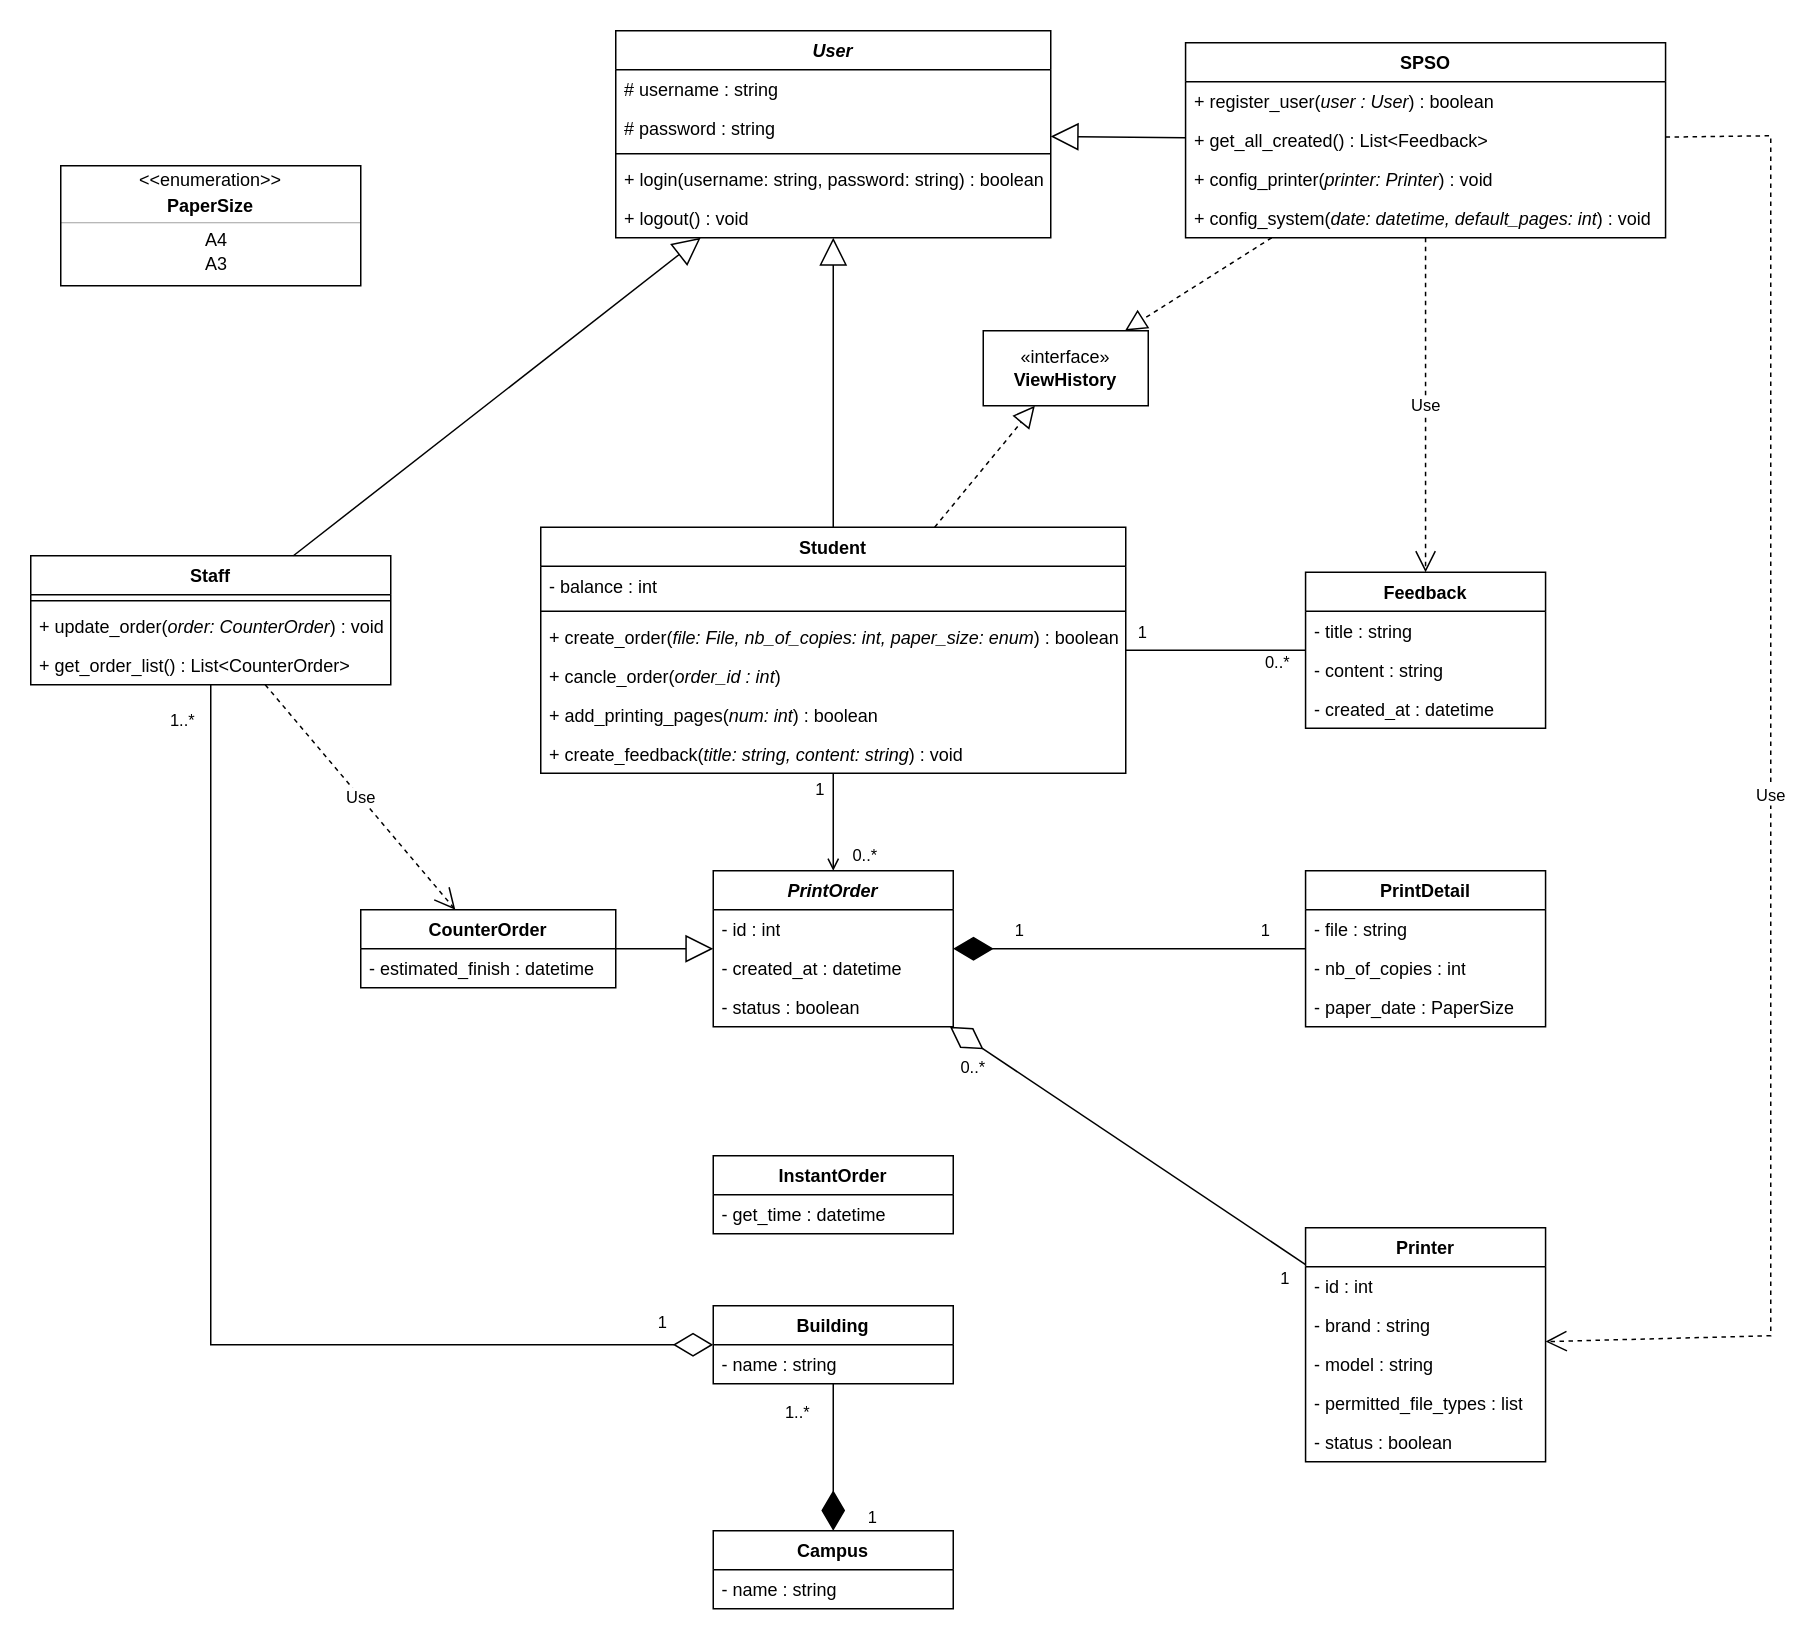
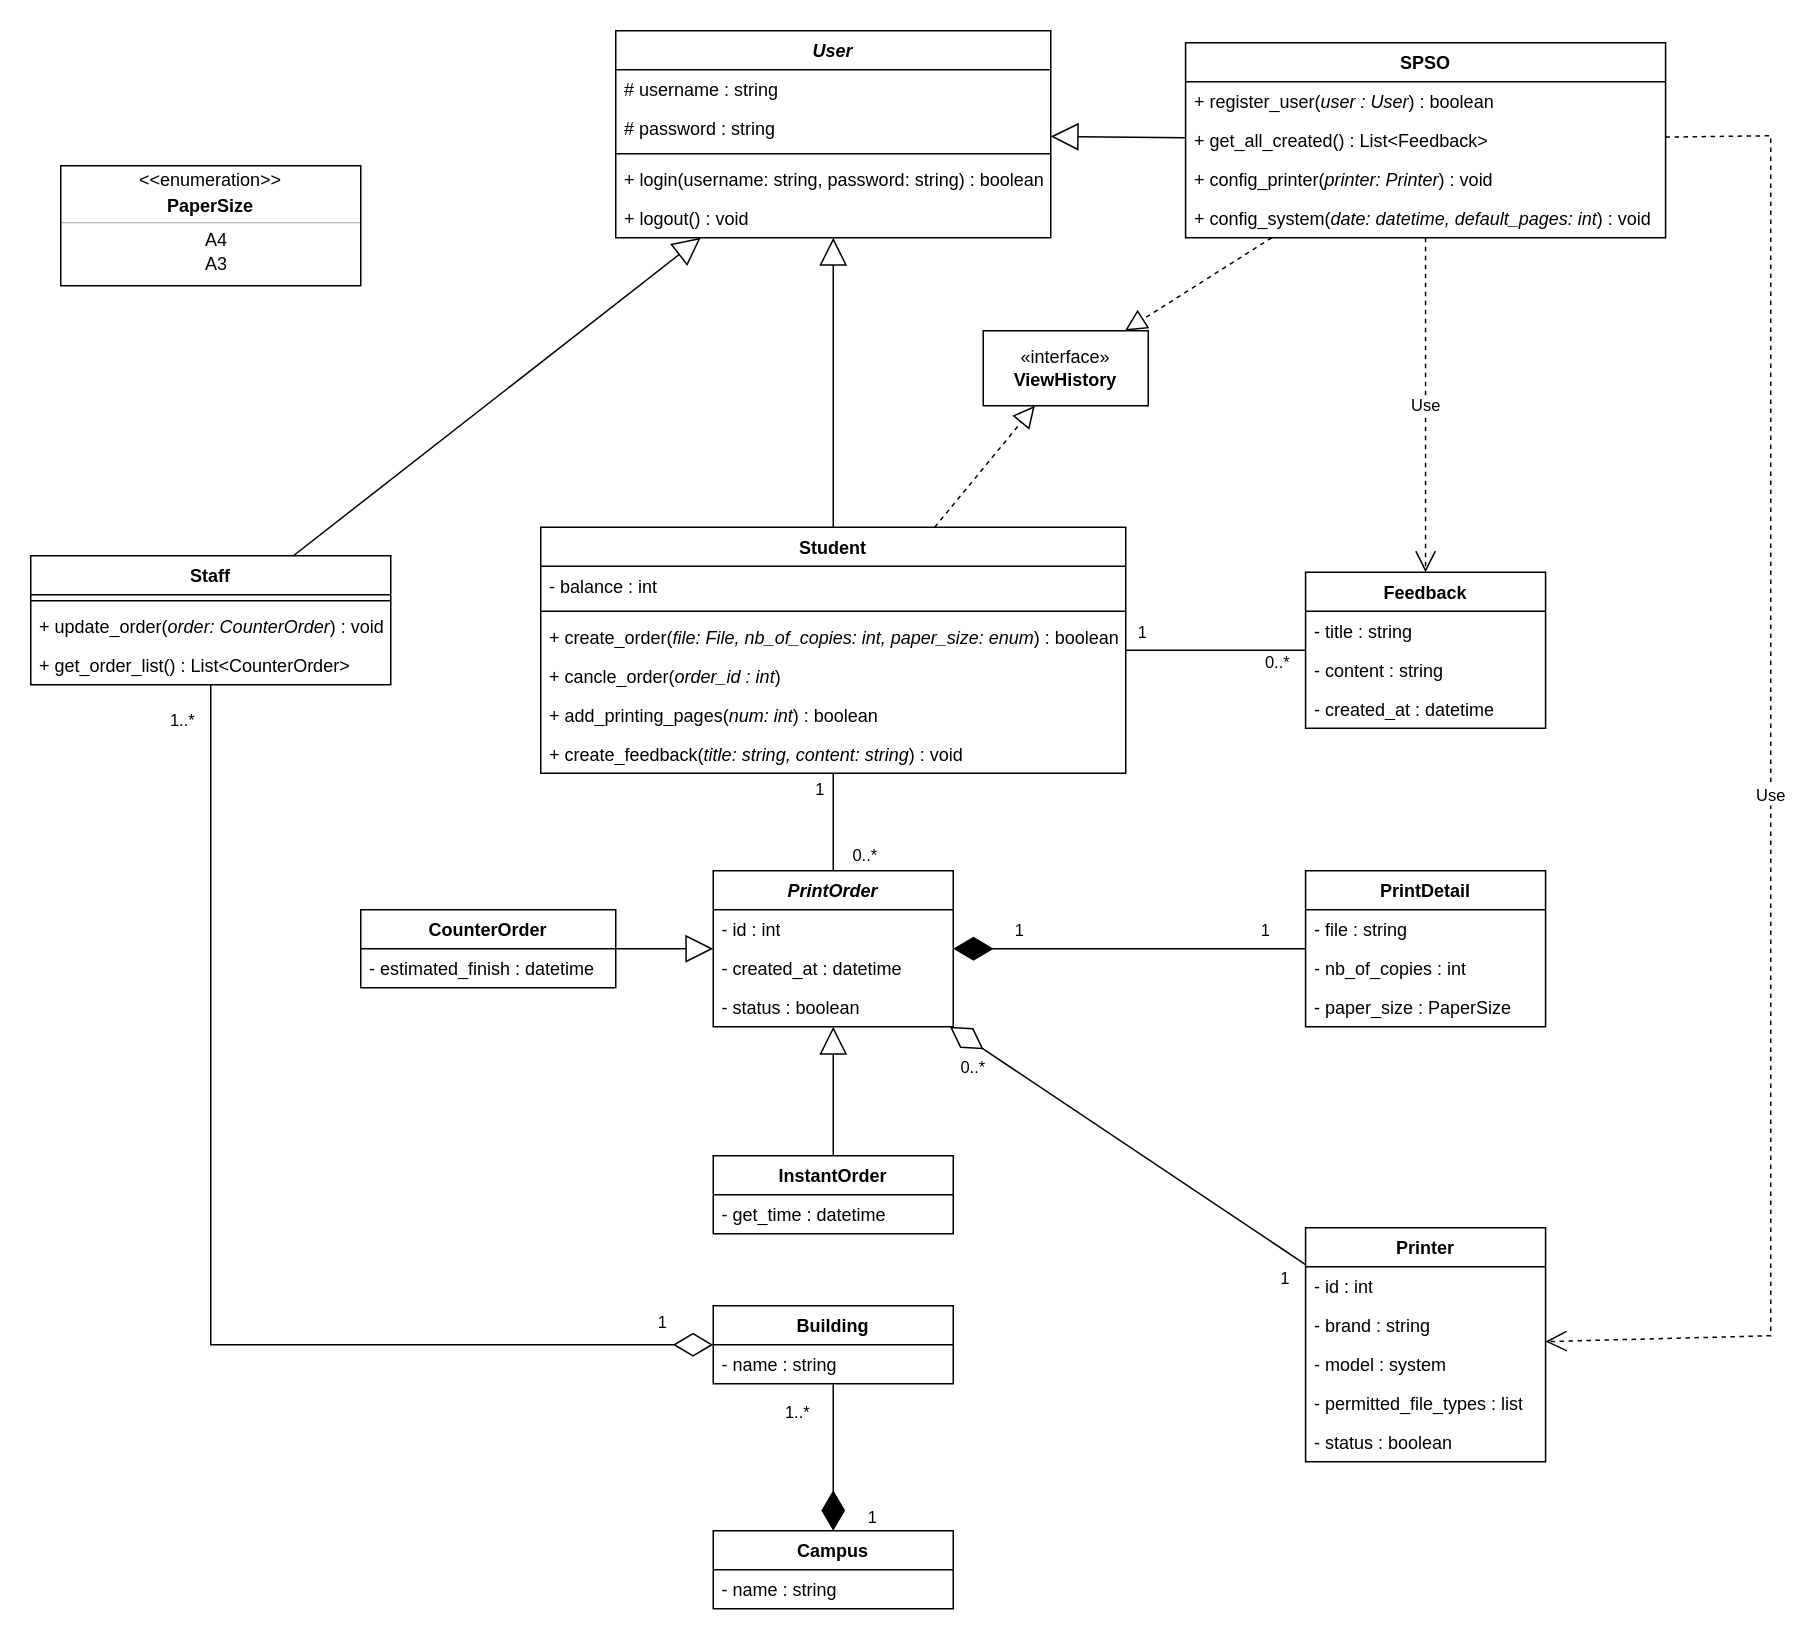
(360, 797) -> none
(833, 864) -> (833, 865)
(1424, 1009) -> (1422, 1009)
none -> (833, 1105)
(1381, 1366) -> (1384, 1366)
